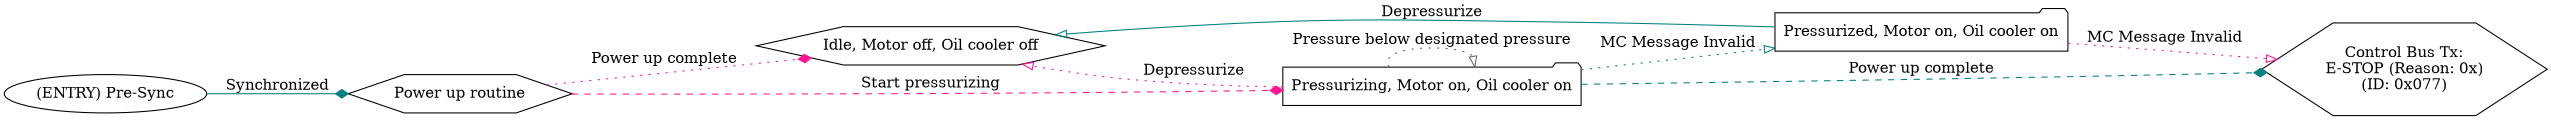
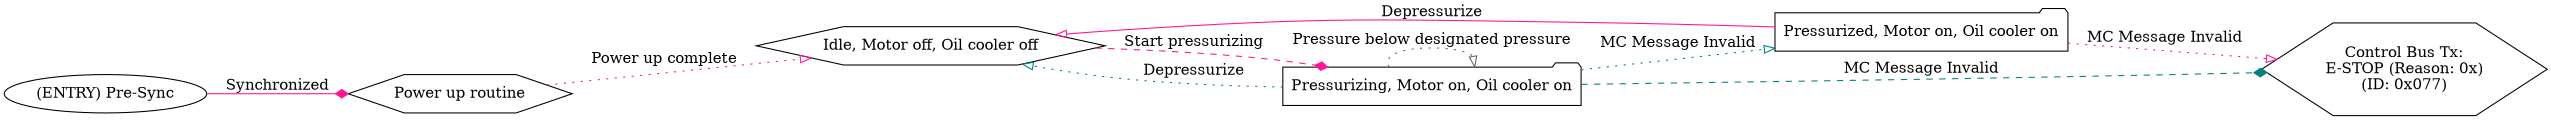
(1421, 20) -> (1421, 20)
(1921, 69) -> (1921, 69)
(674, 72) -> (674, 72)
(1157, 82) -> (1157, 82)
(271, 94) -> (271, 94)
(921, 94) -> (1205, 54)
